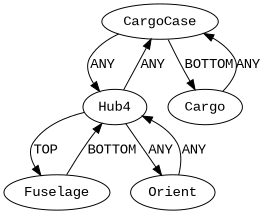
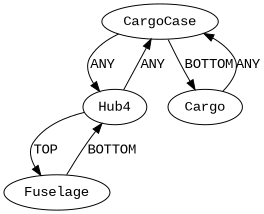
(173, 192) -> none
